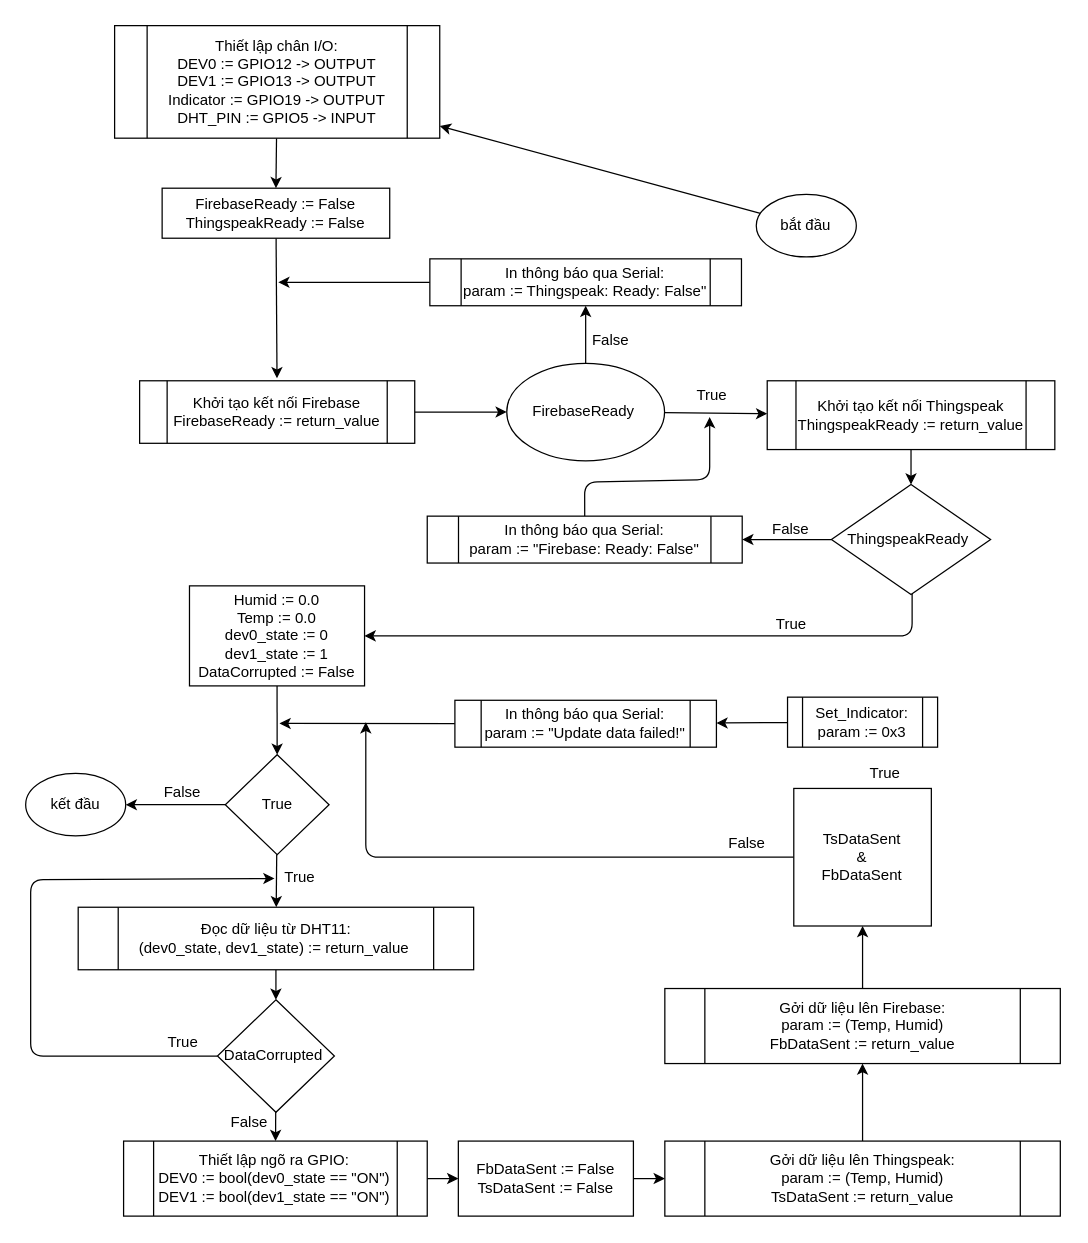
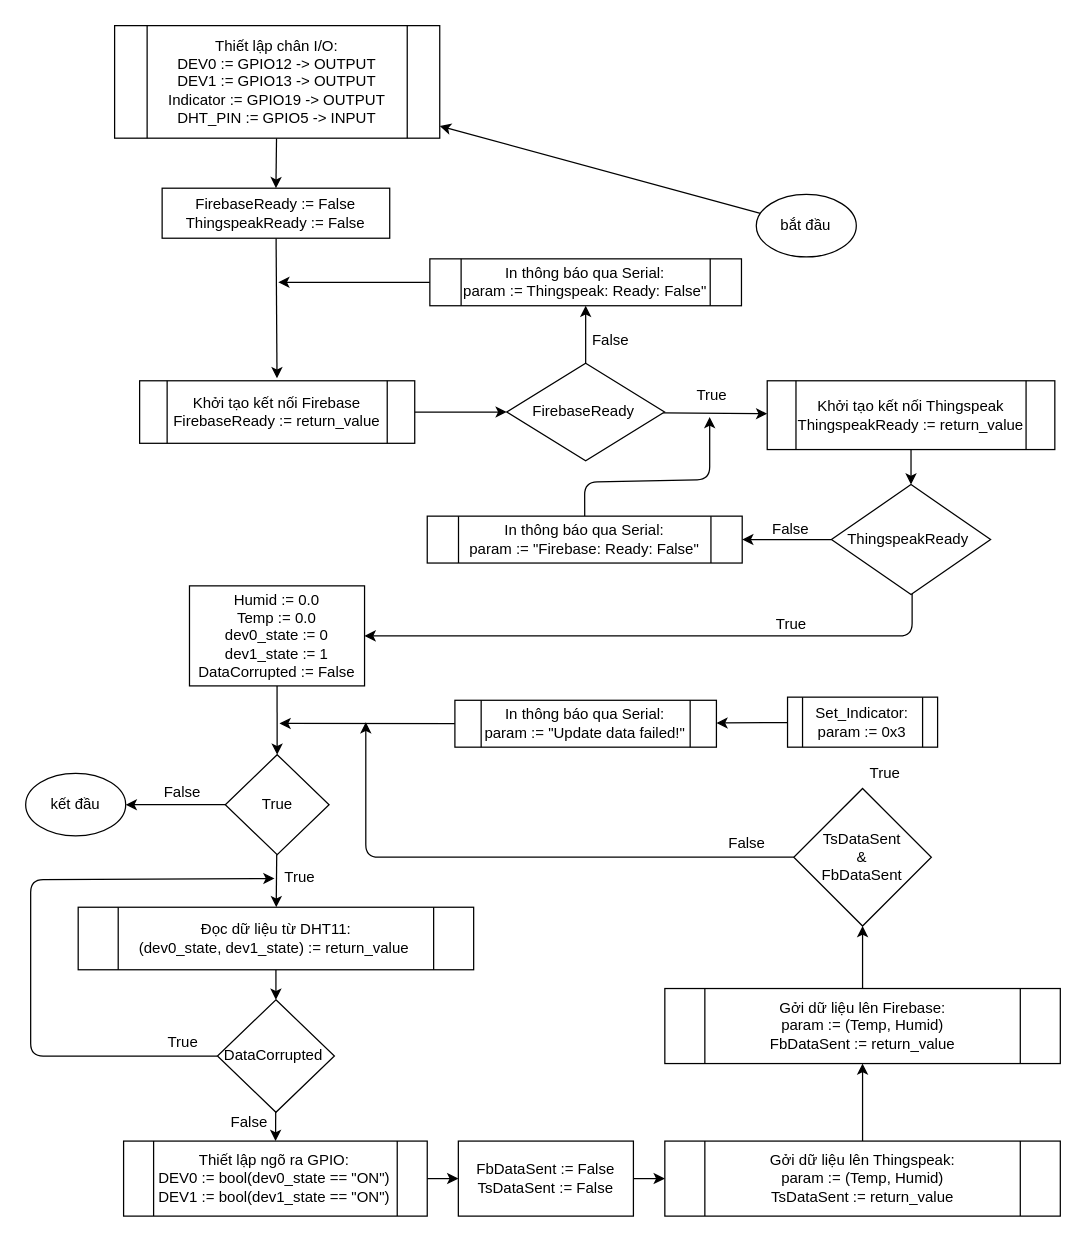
(585, 412) -> (585, 412)
(862, 857) -> (862, 857)
